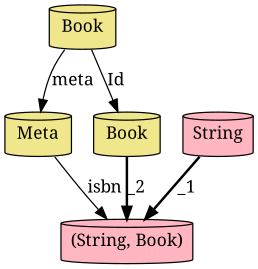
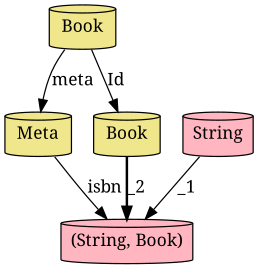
(177, 183) -> (177, 183)
